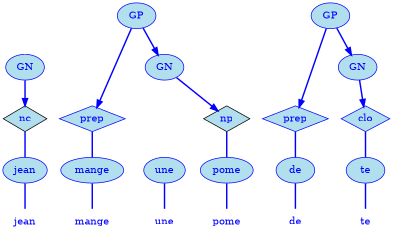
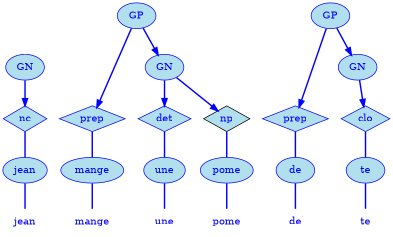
(25, 119) -> (25, 119)
none -> (165, 119)
